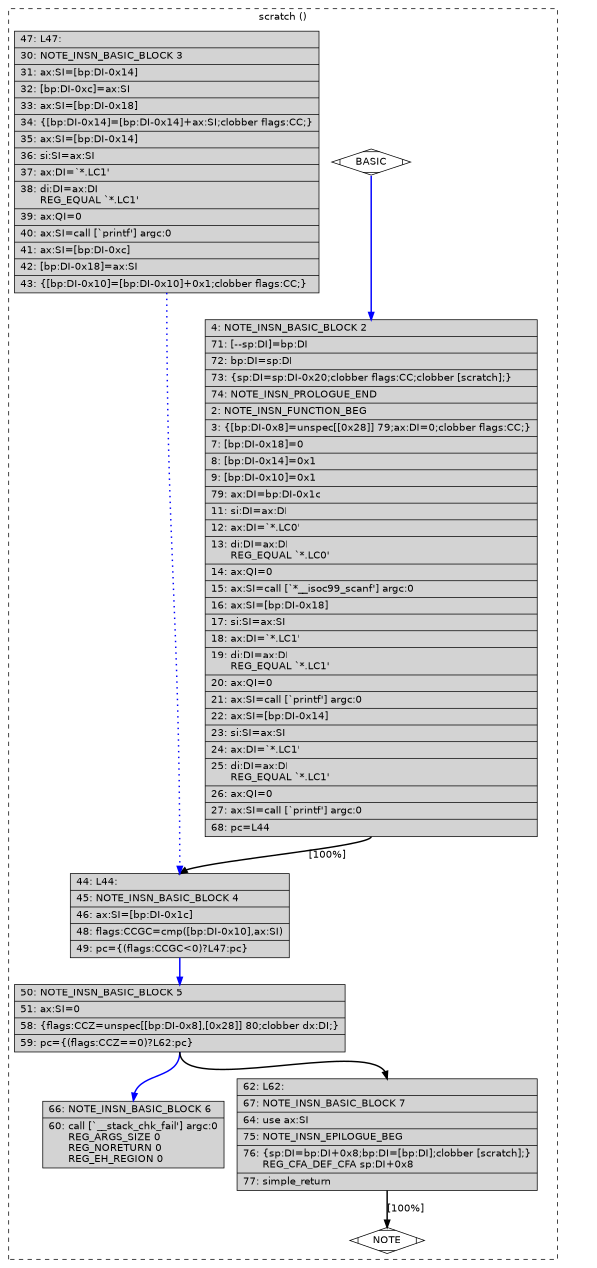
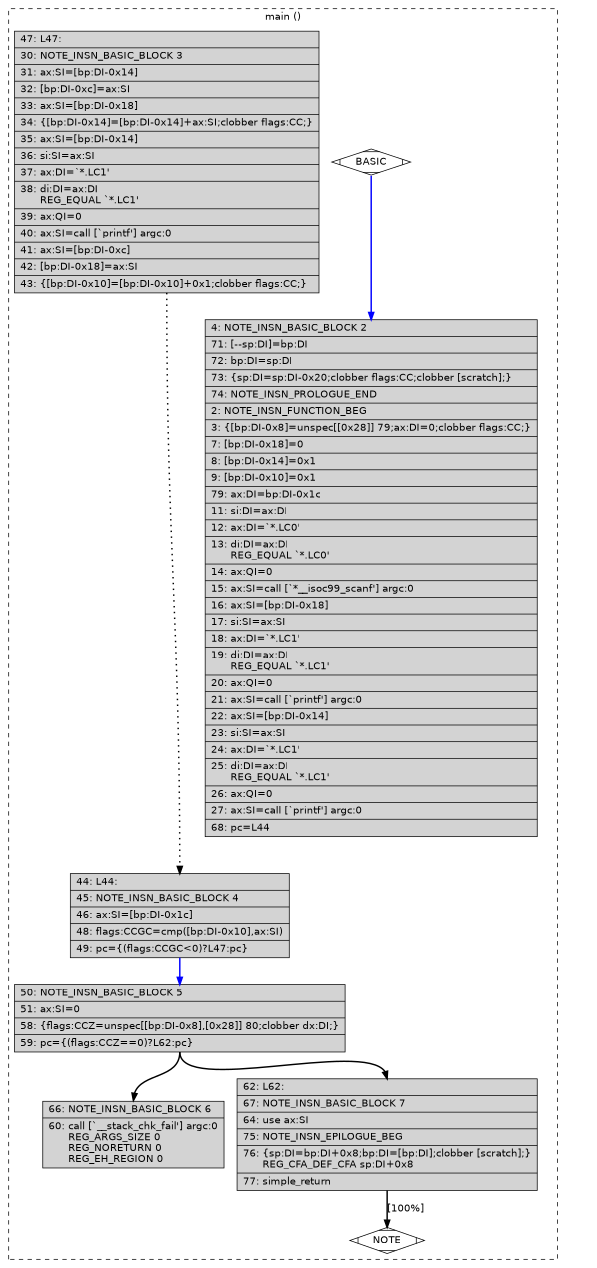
(283, 17) -> (283, 17)
(173, 580) -> (173, 580)
(279, 855) -> none
(160, 1075) -> (160, 1075)
